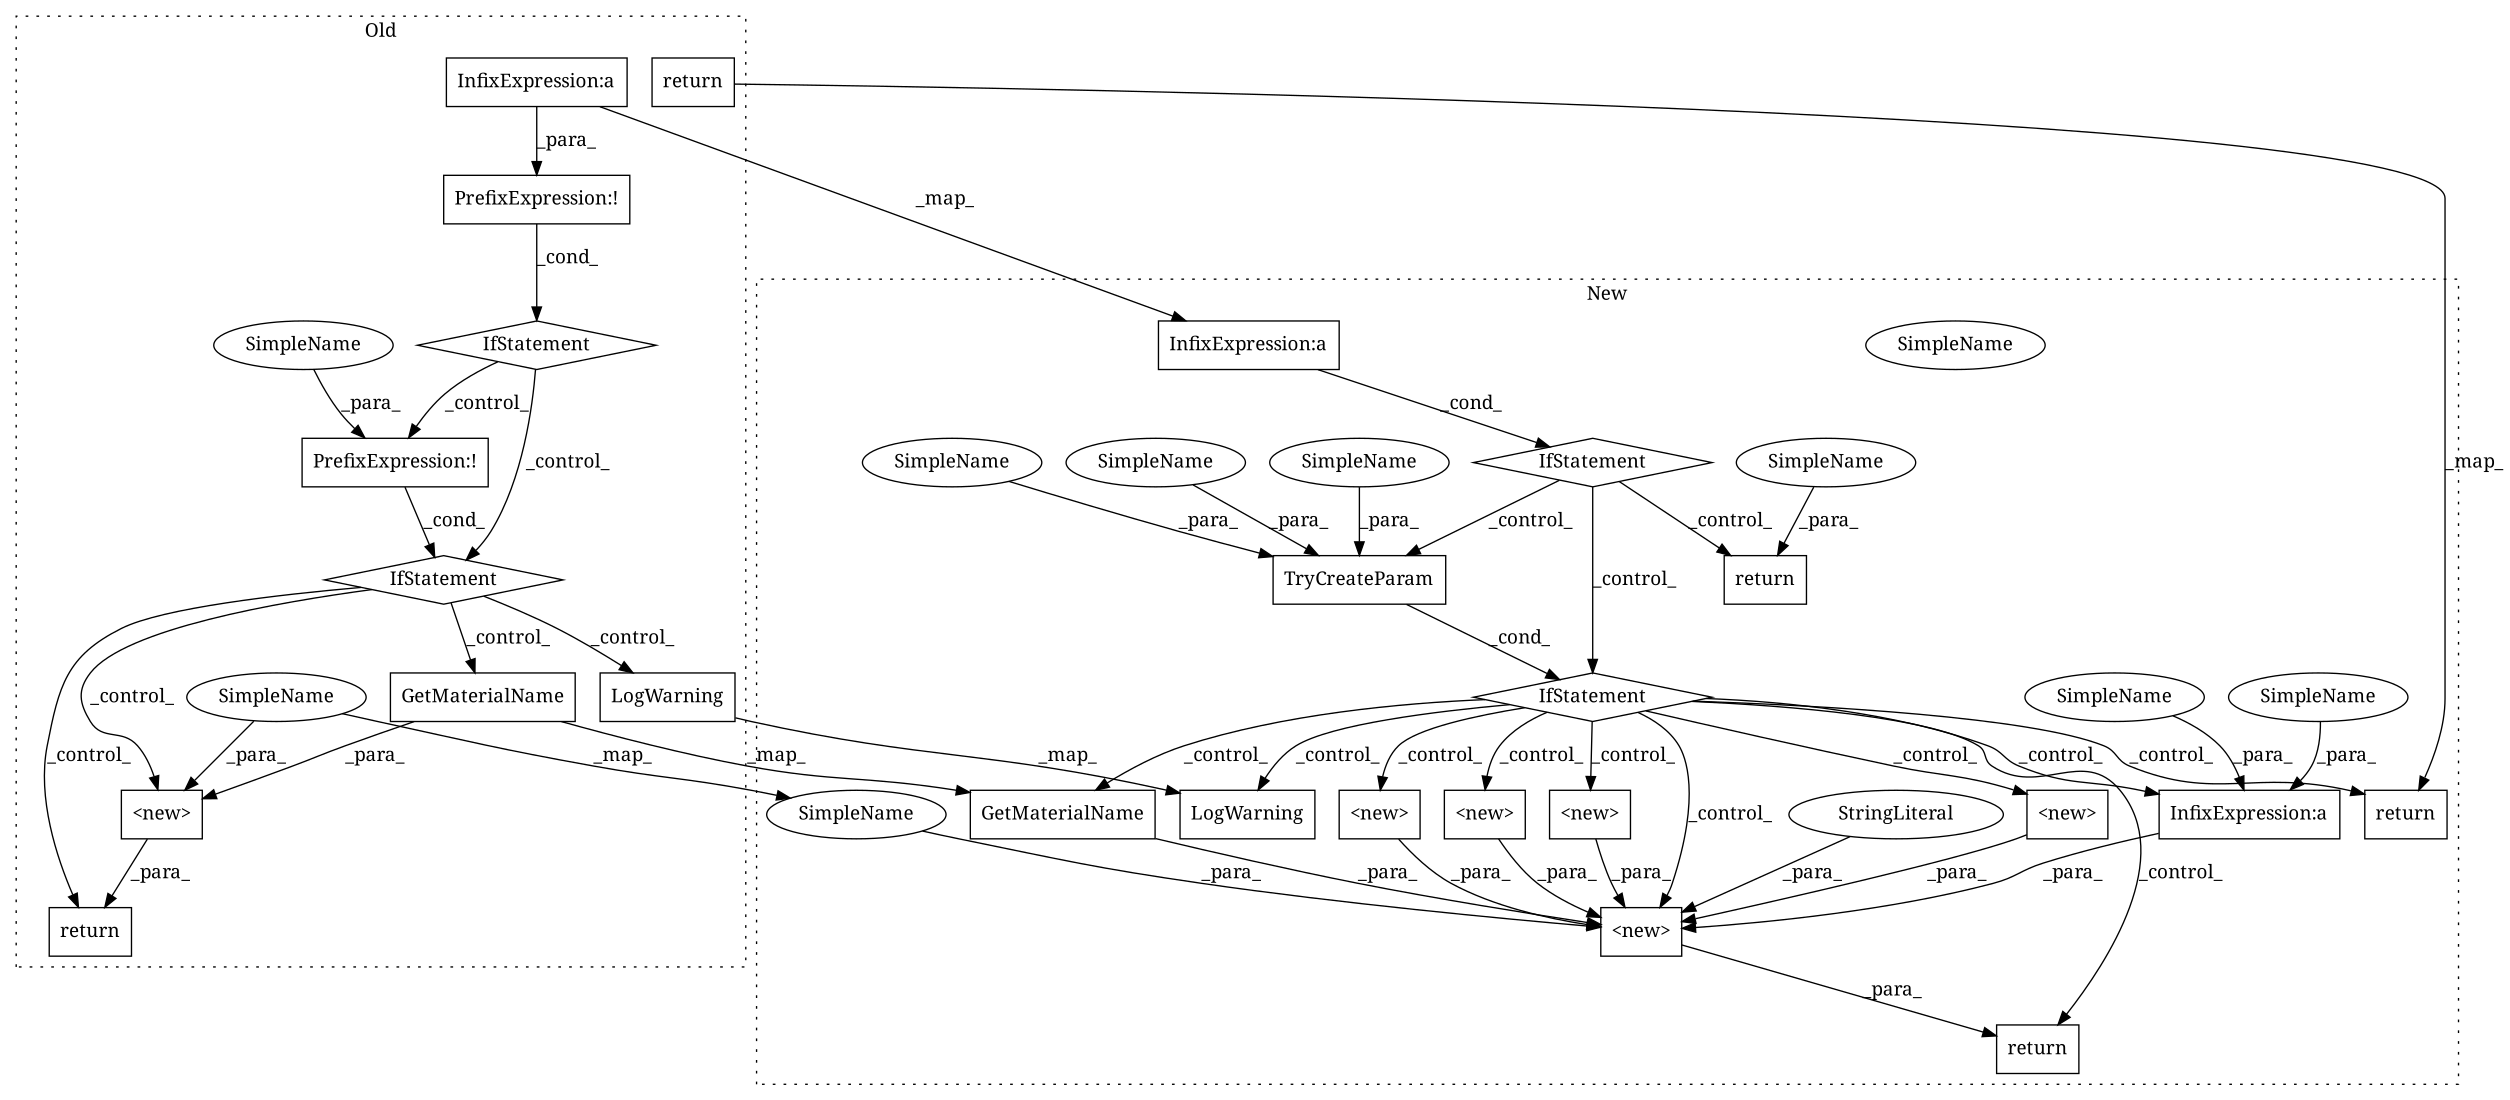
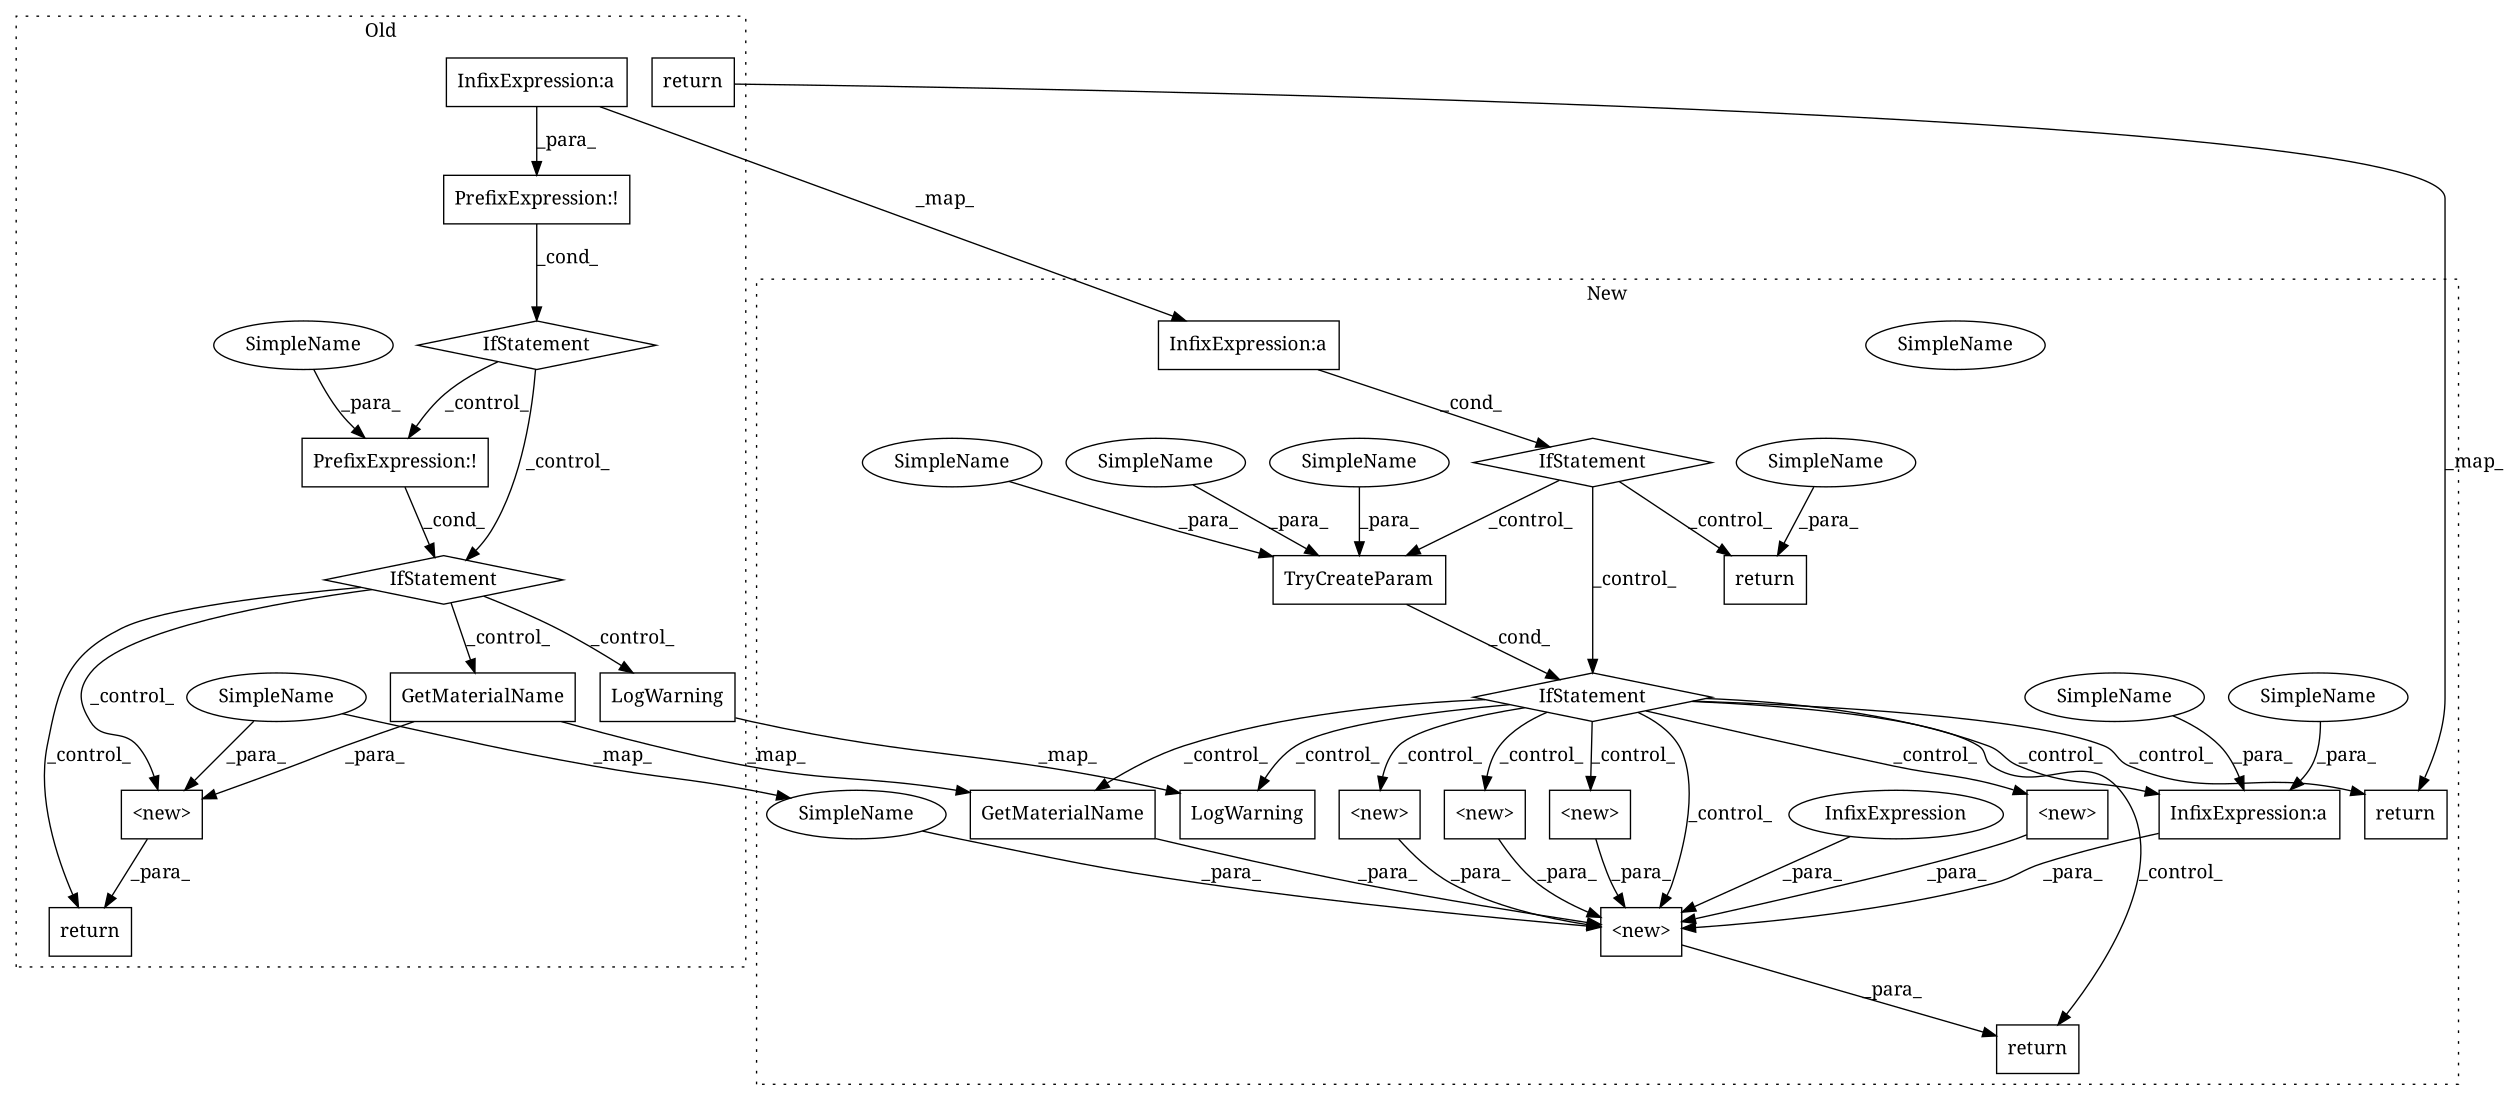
(1896, 815) -> (1896, 815)
